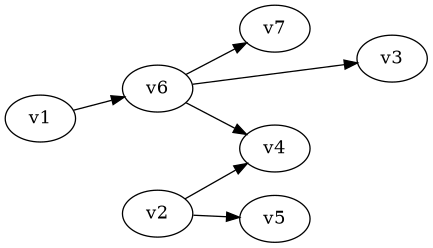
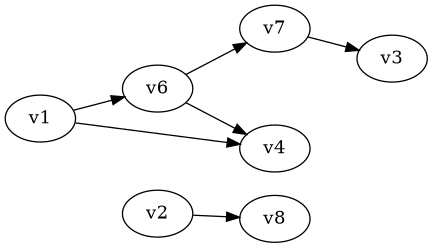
(268, 74) -> (327, 42)
(210, 184) -> (151, 133)
(275, 219) -> (275, 219)
